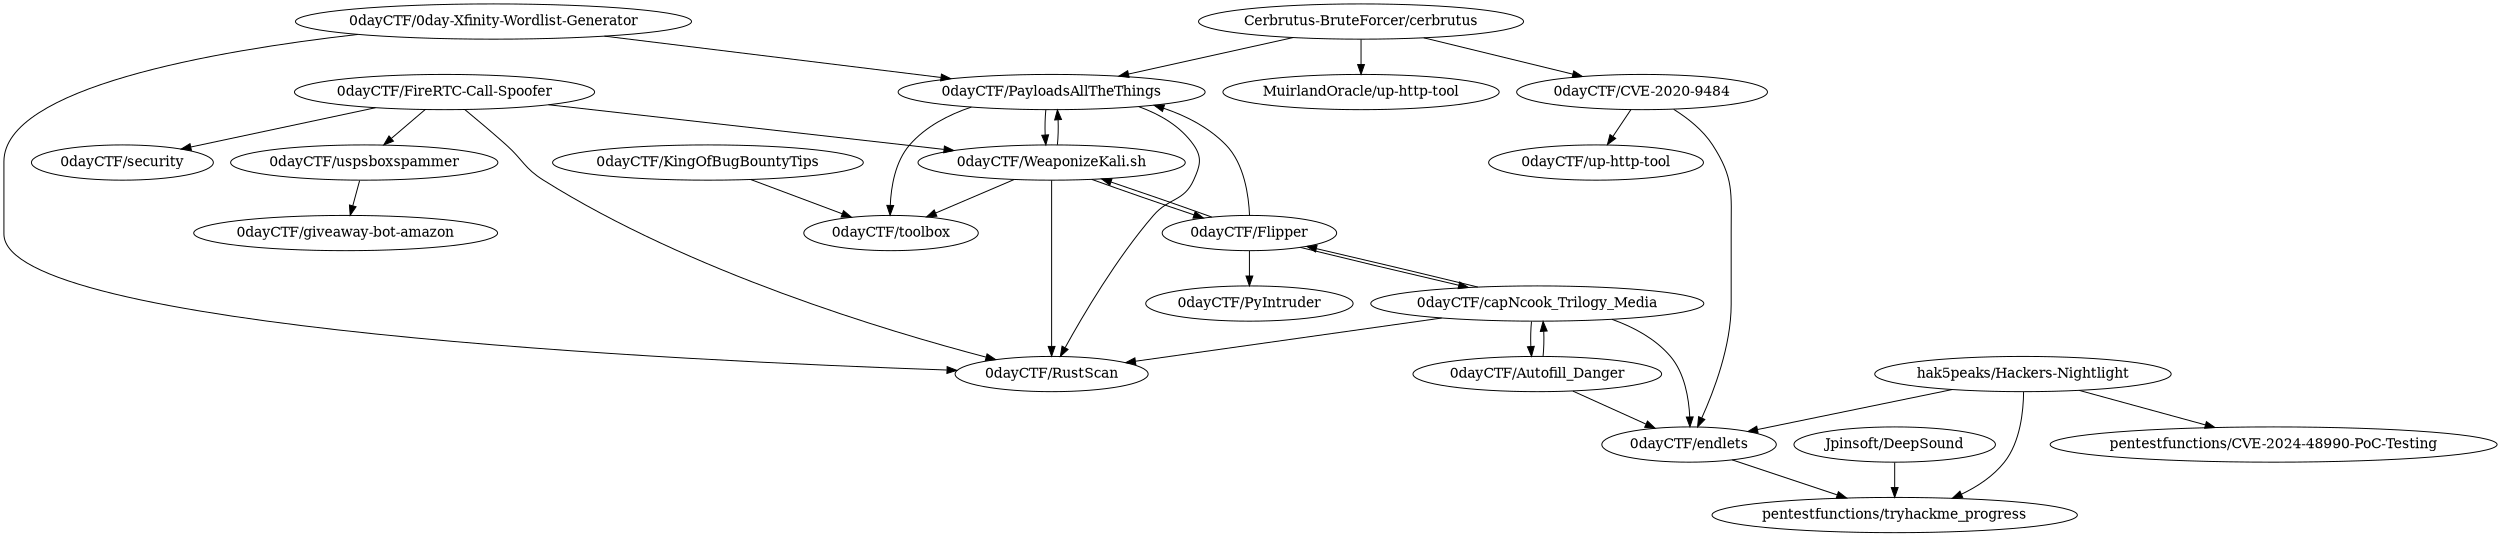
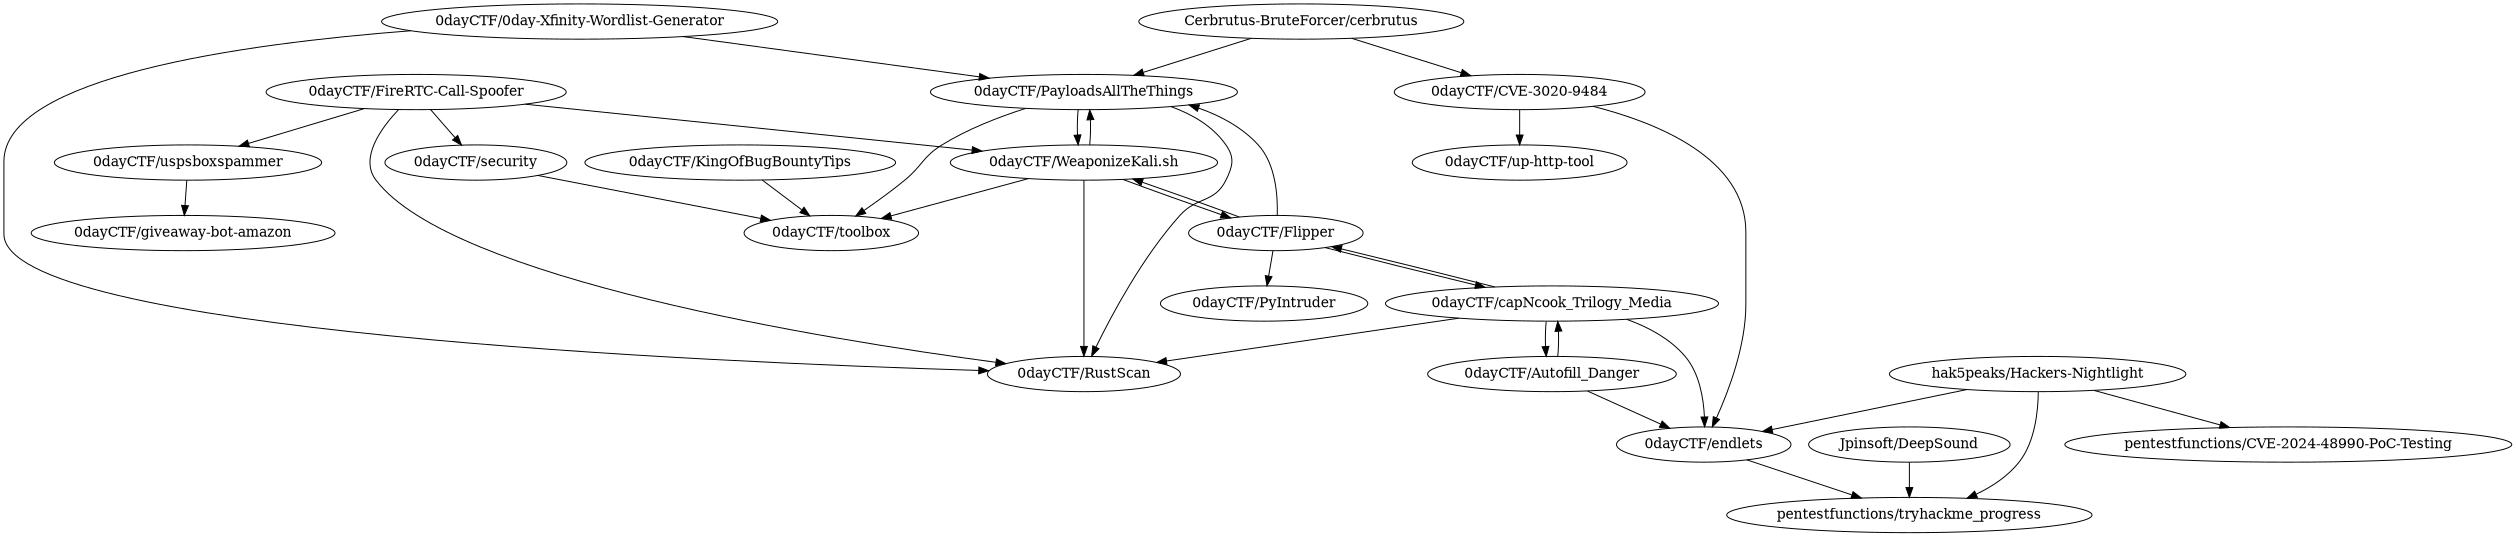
(1361, 92) -> none
(1642, 92) -> (1520, 92)
none -> (649, 197)
